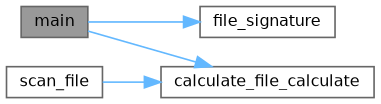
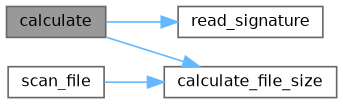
(54, 22) -> (56, 22)
(268, 22) -> (250, 22)
(268, 82) -> (250, 82)
